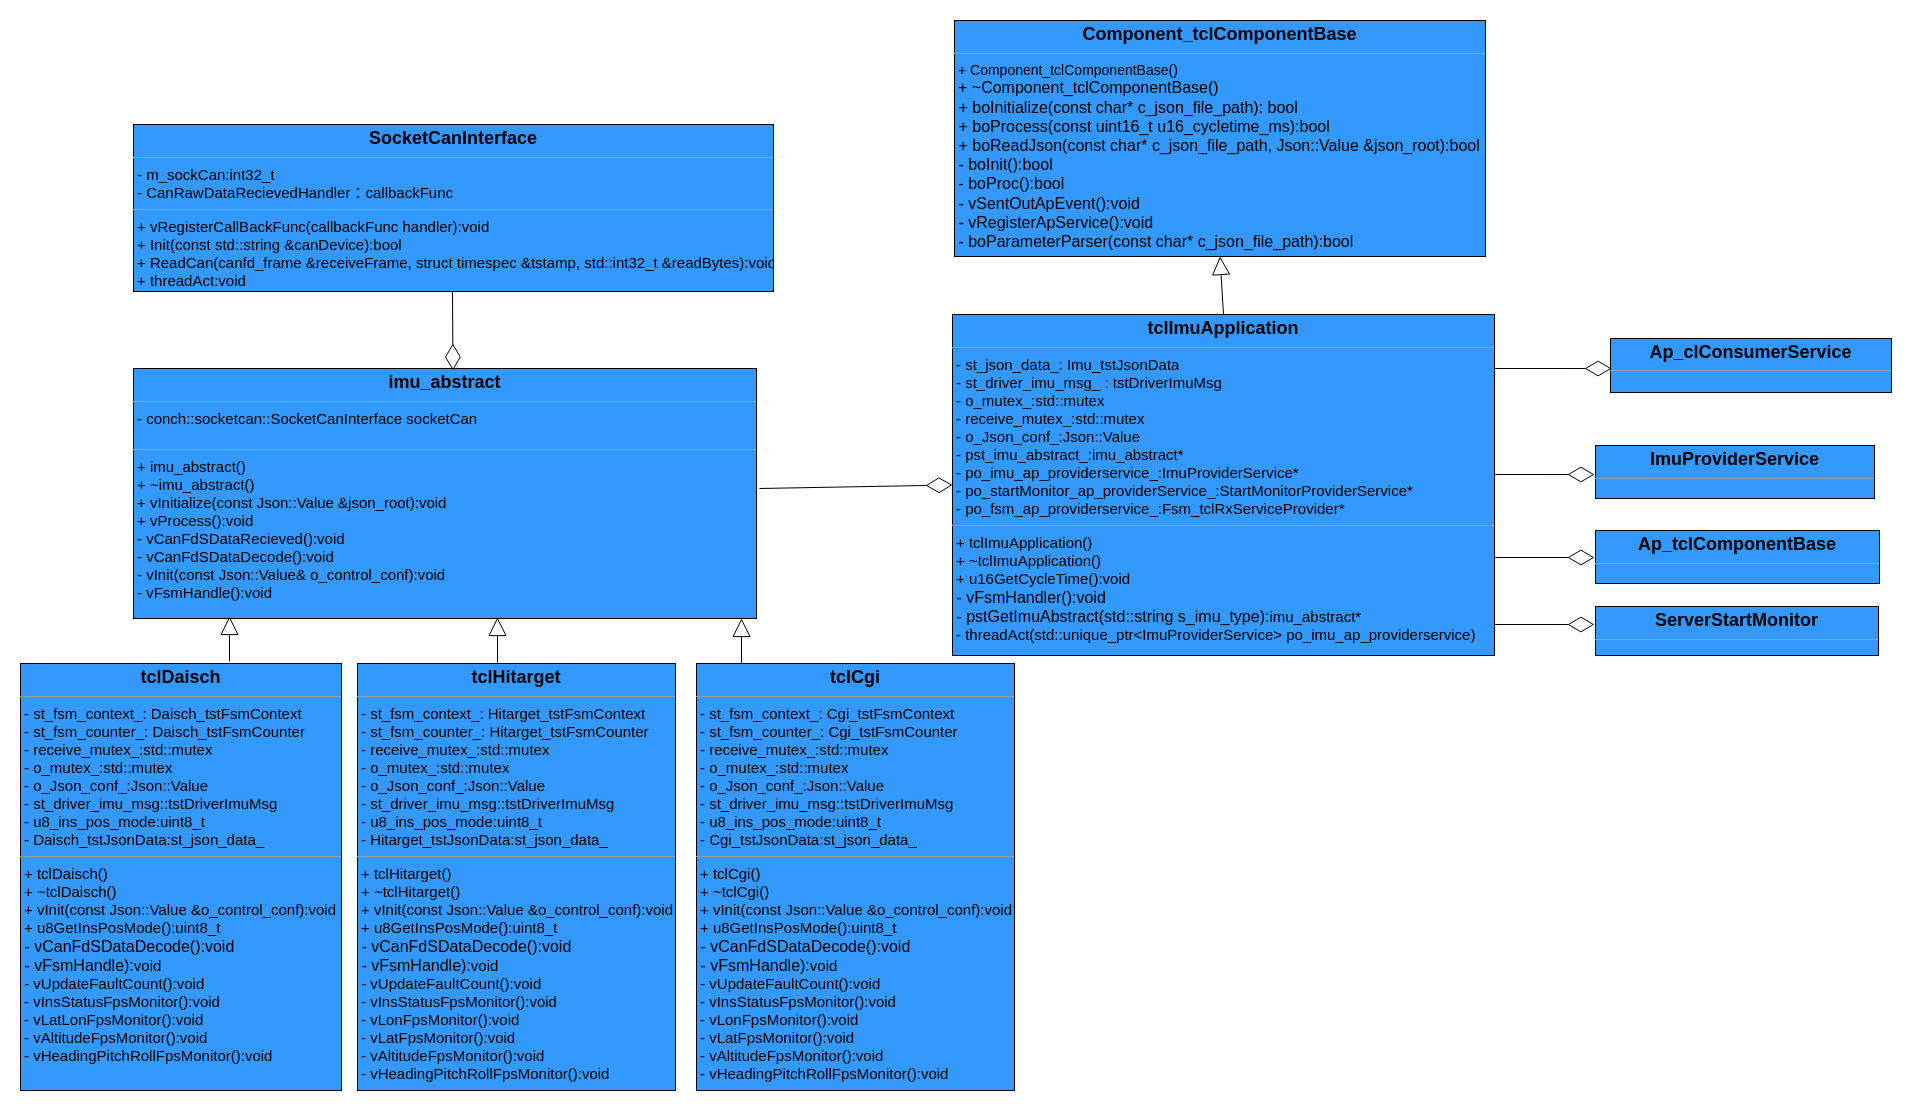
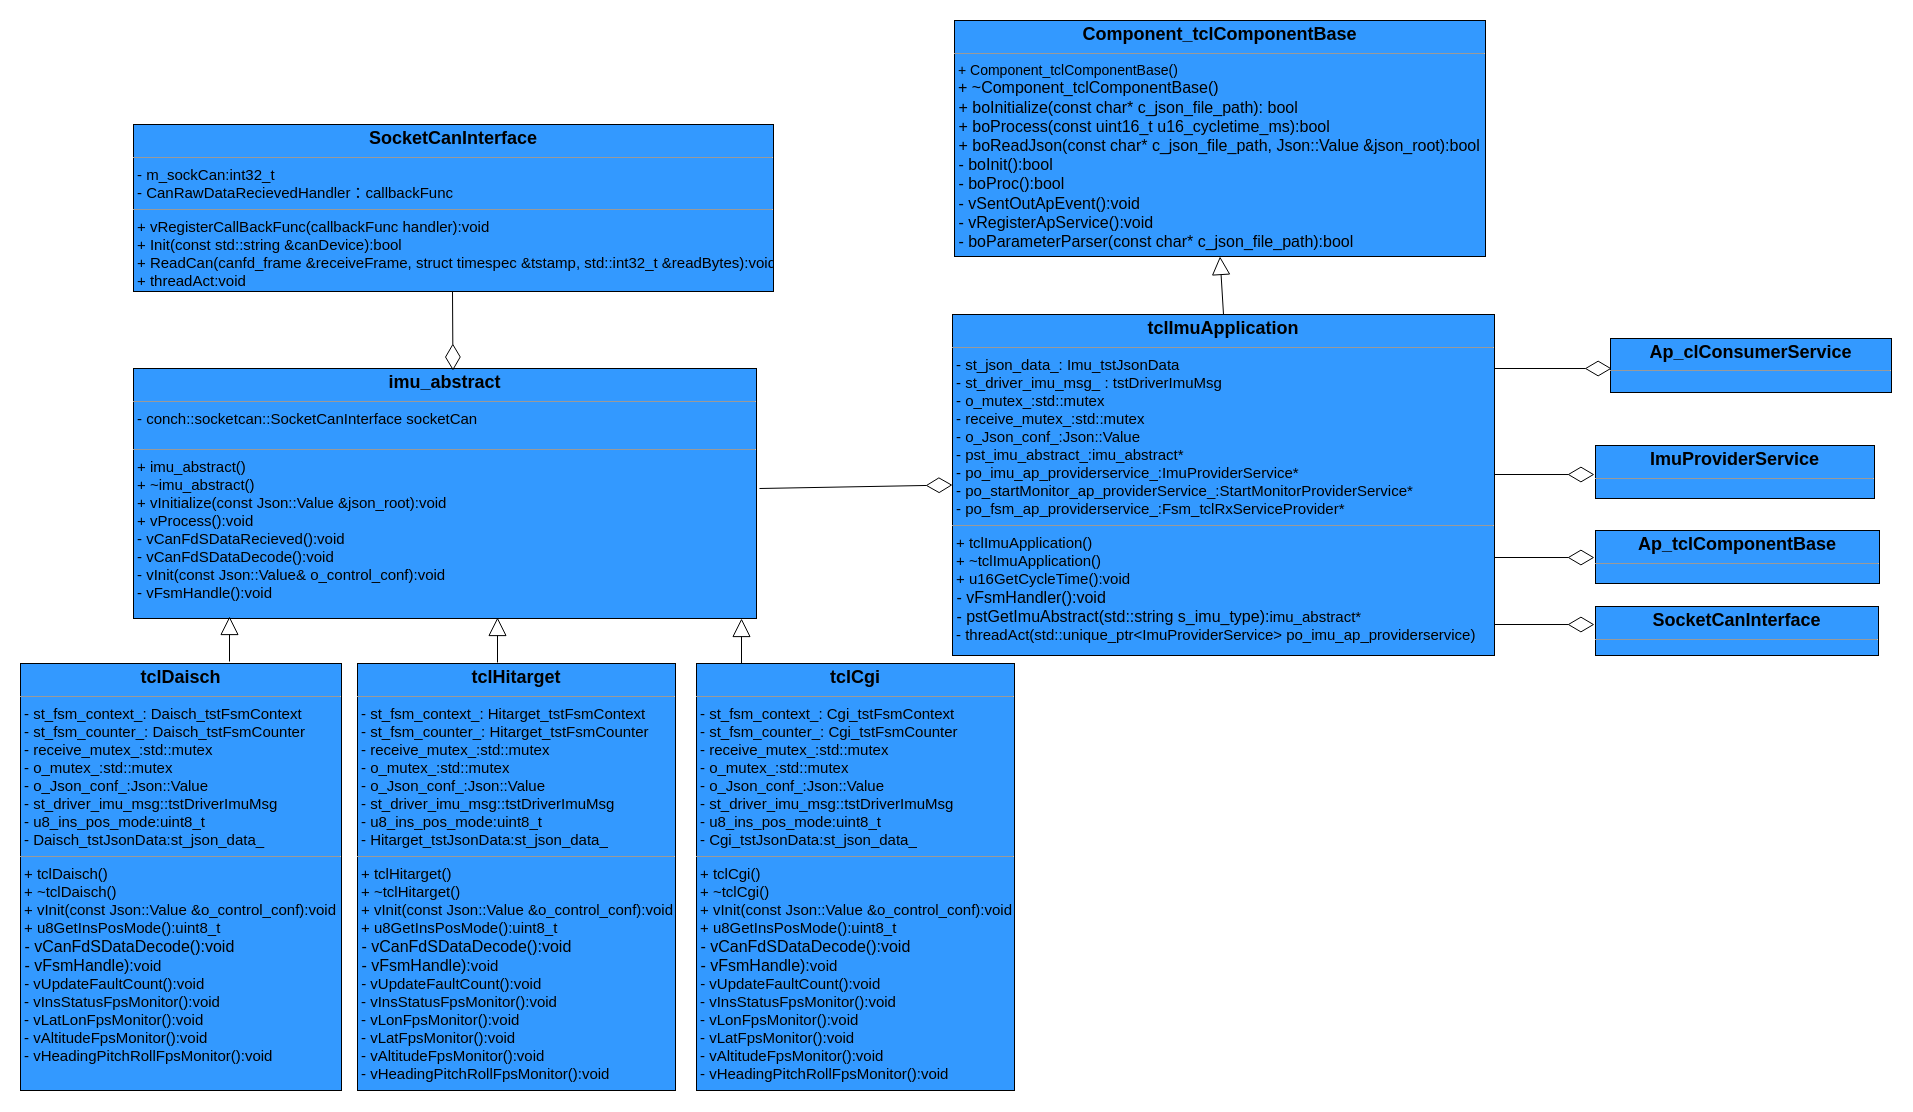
(1654, 614) -> (1656, 614)
